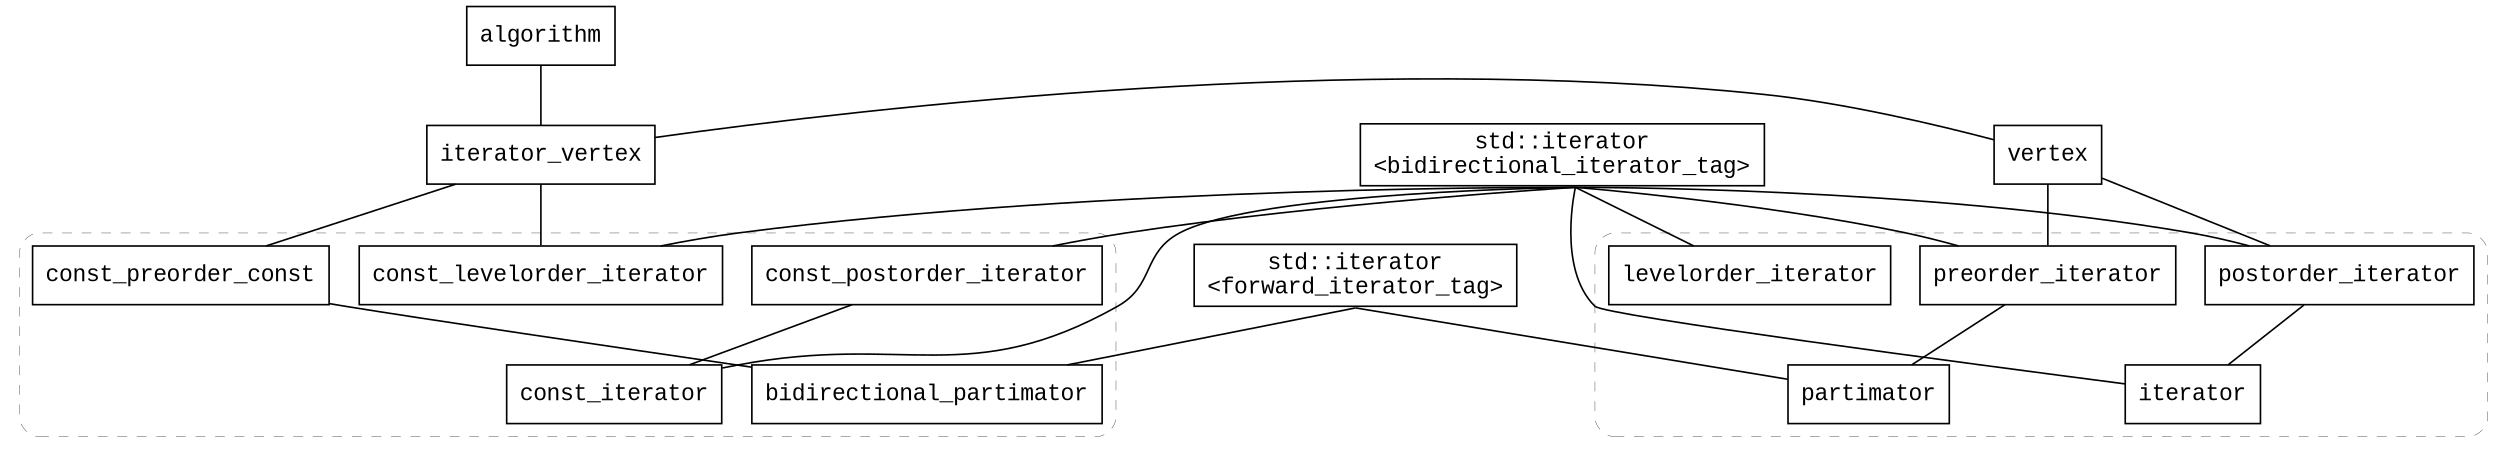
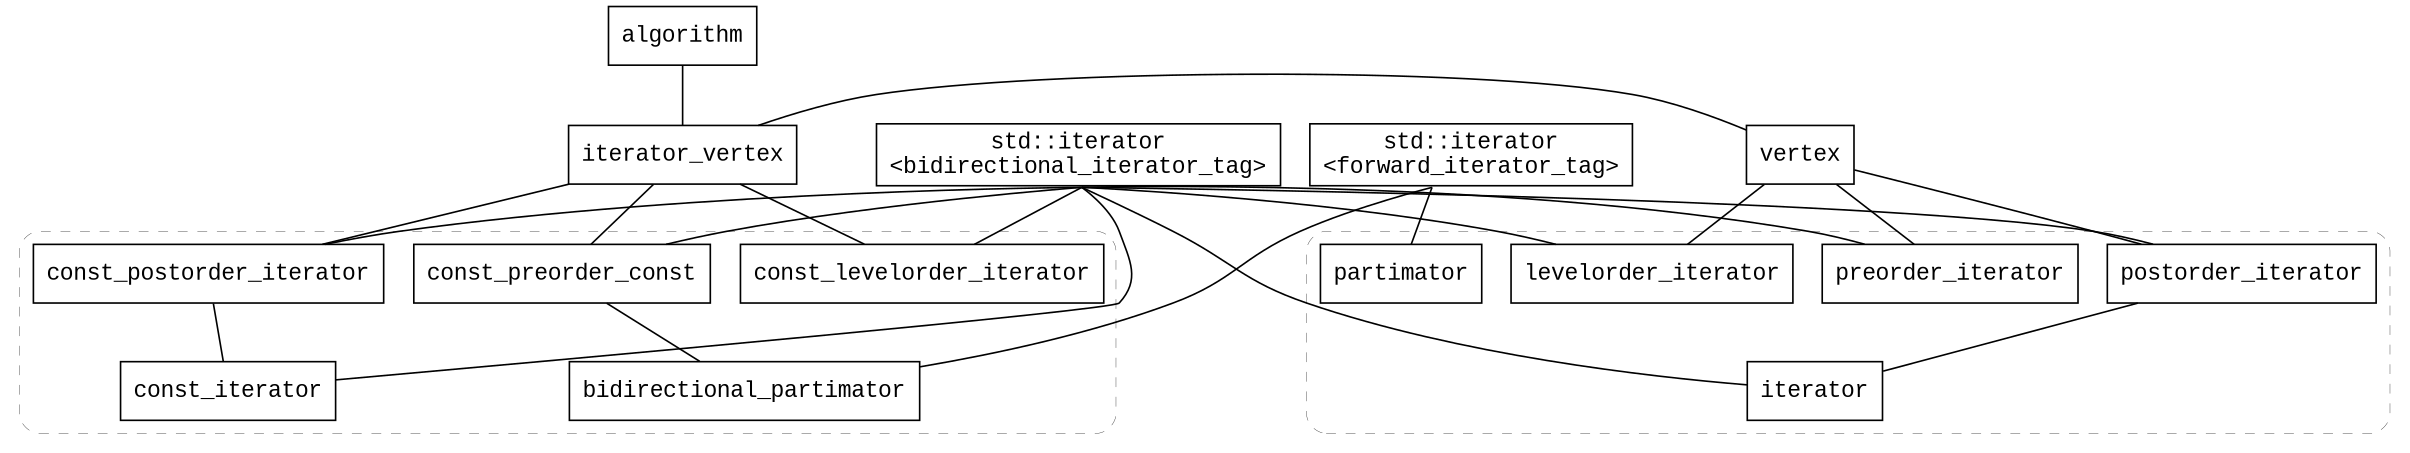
none -> (873, 209)
none -> (446, 214)
none -> (1726, 214)
(1958, 335) -> none
